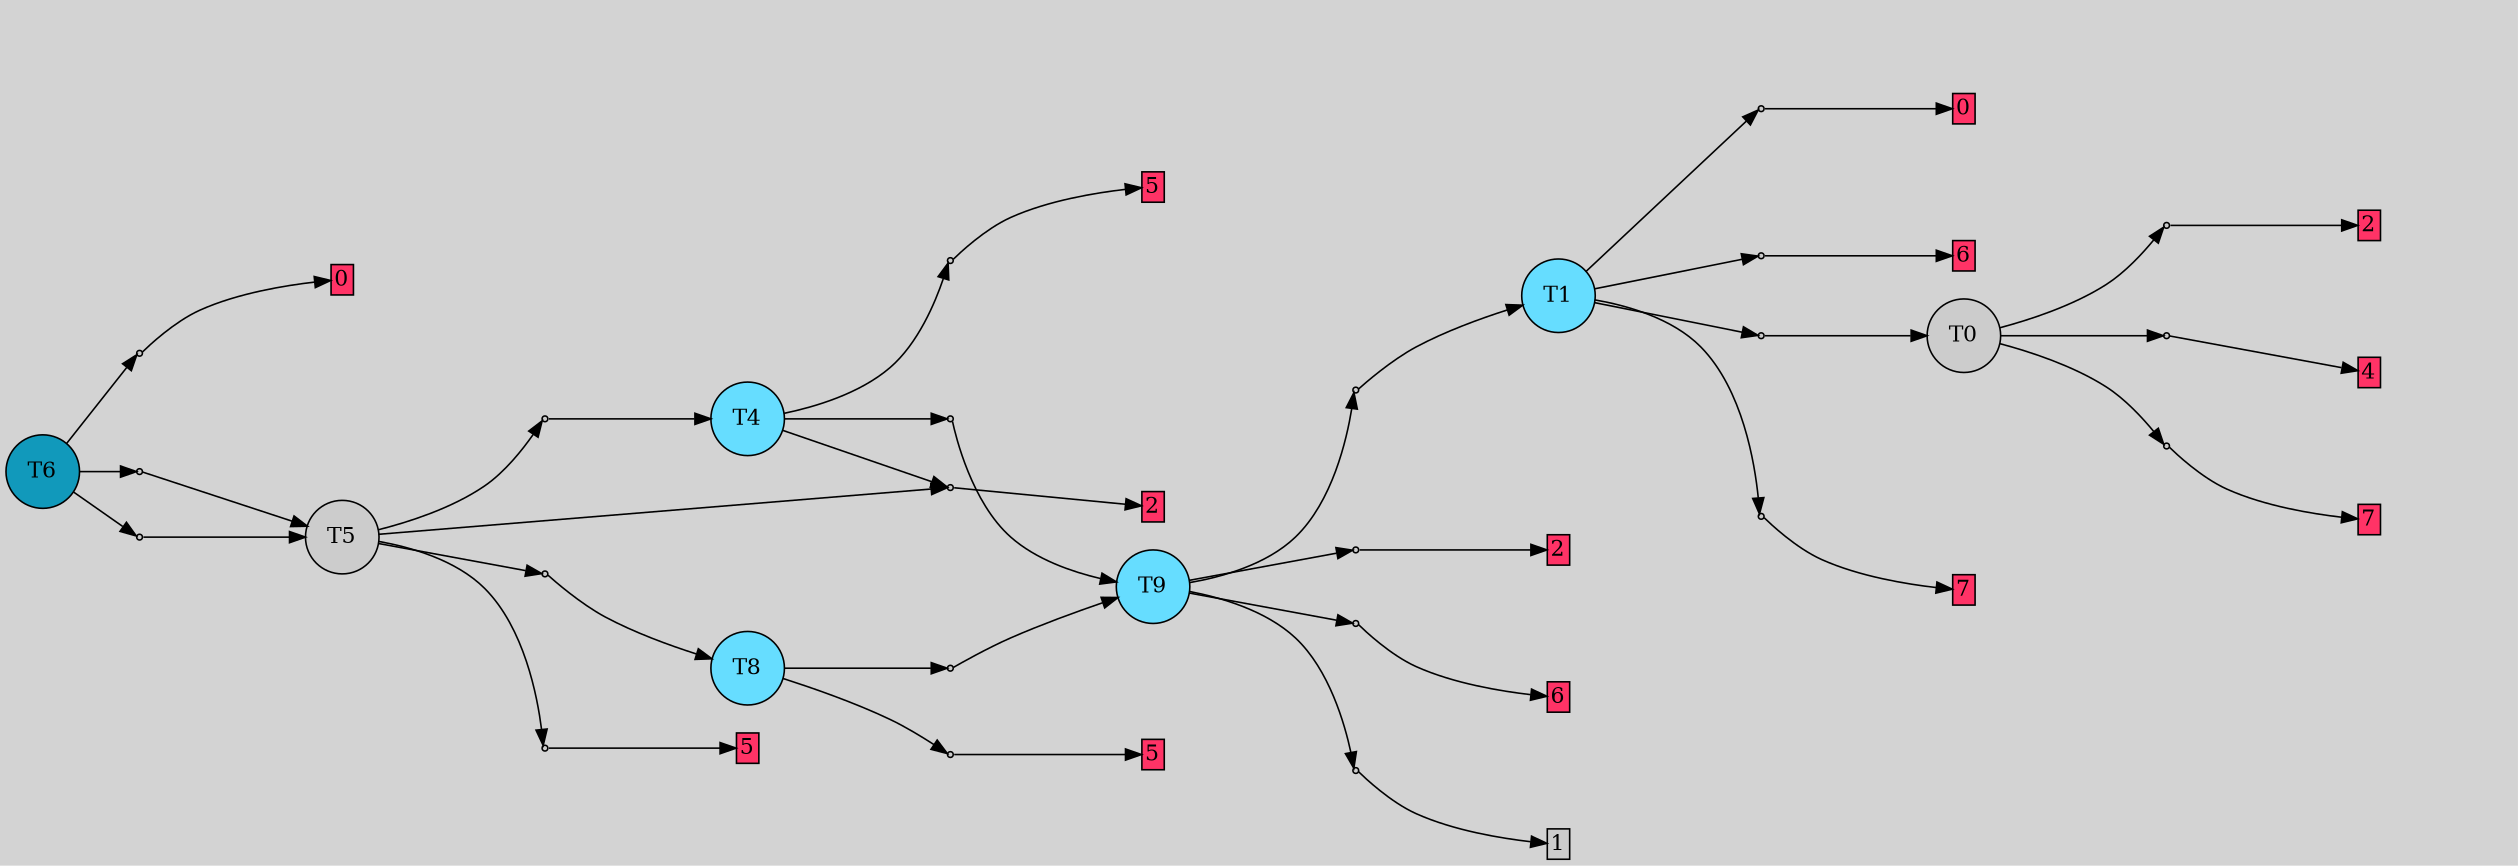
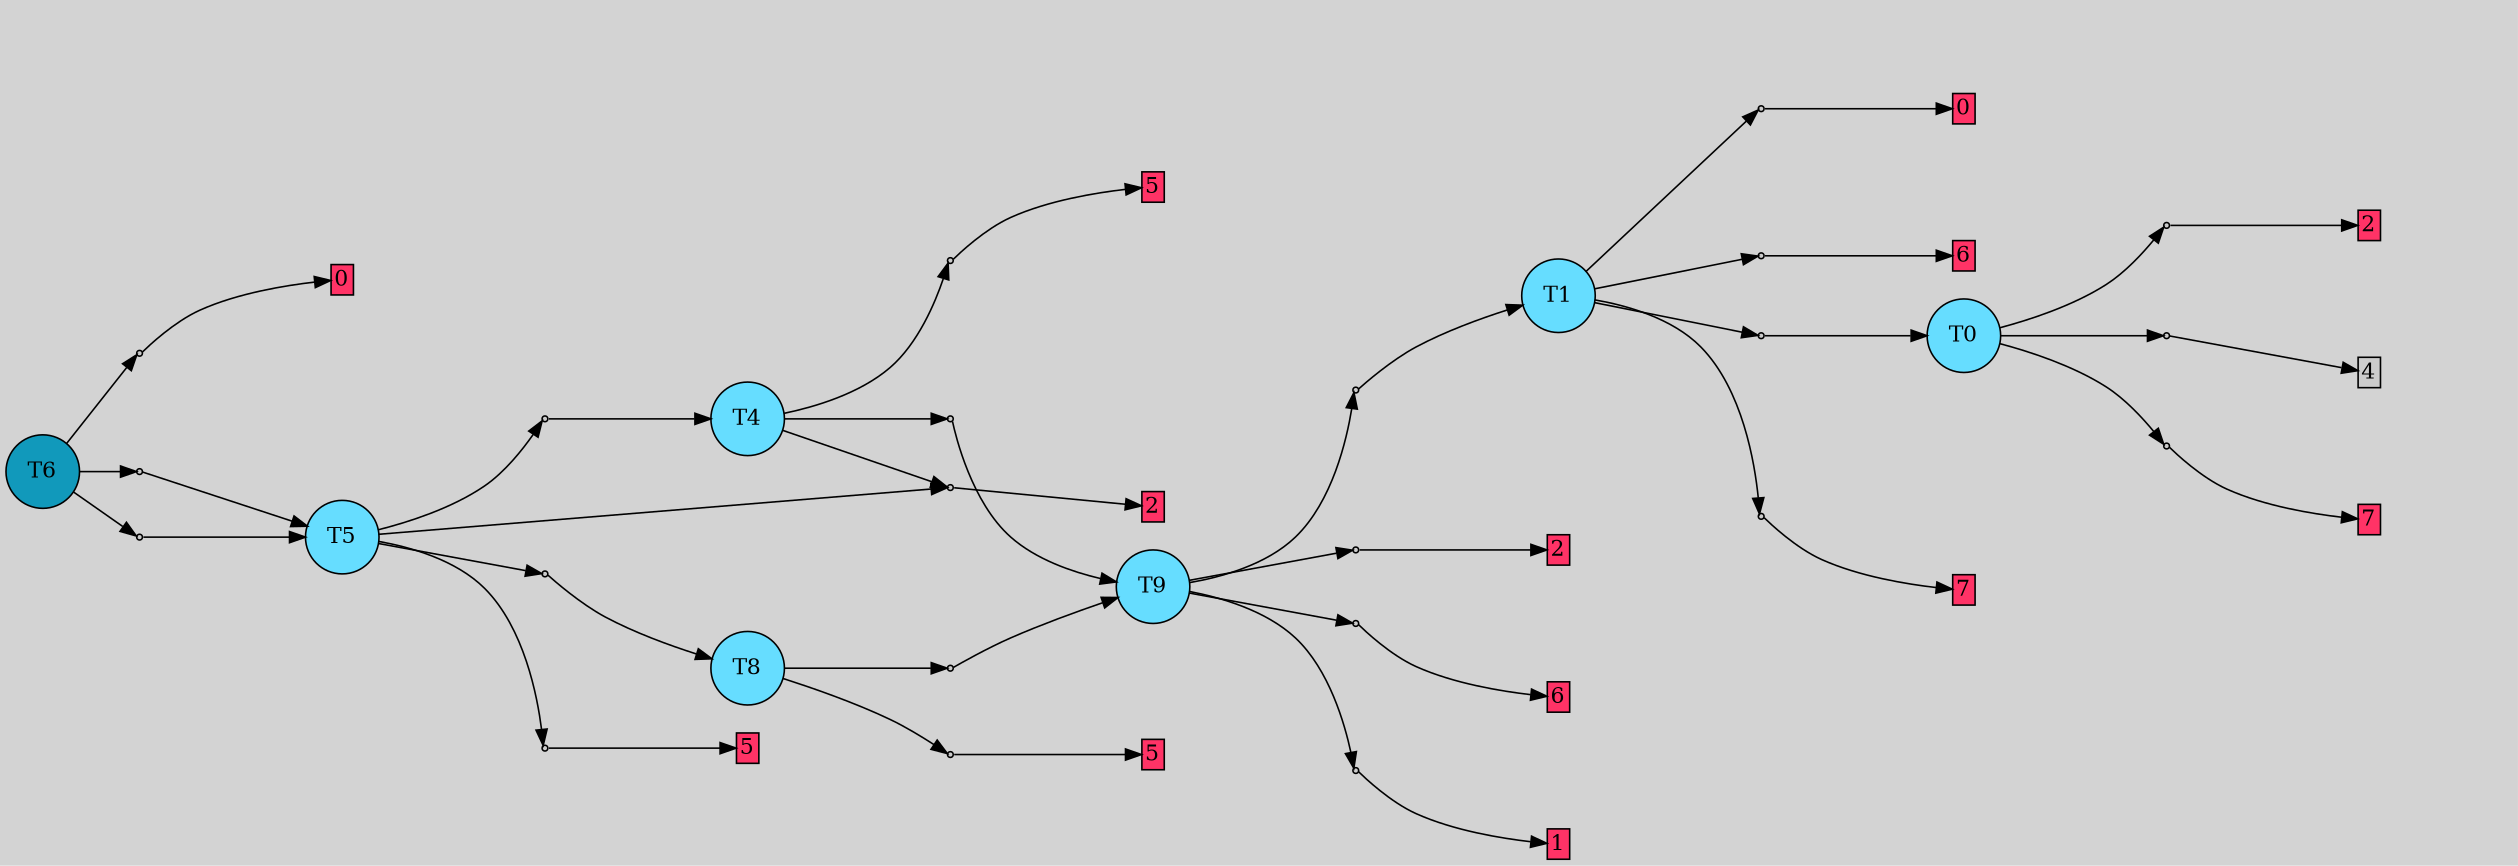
(1964, 336) -> (1964, 336)
(2369, 372) -> (2369, 372)
(342, 537) -> (342, 537)
(1558, 844) -> (1558, 844)
